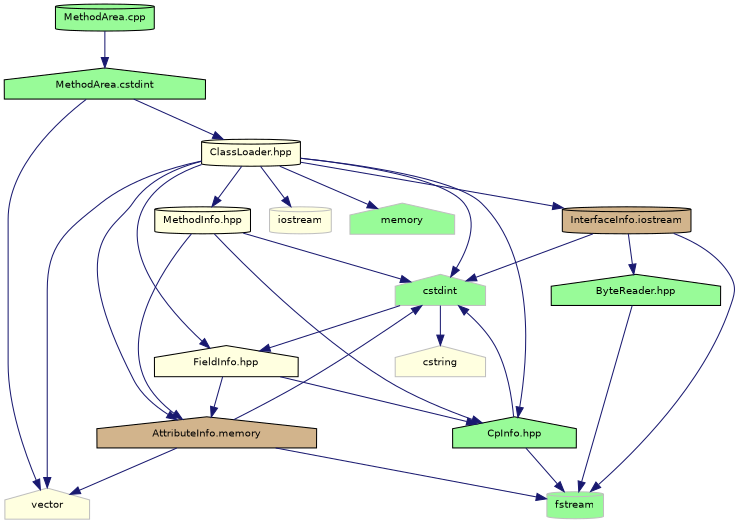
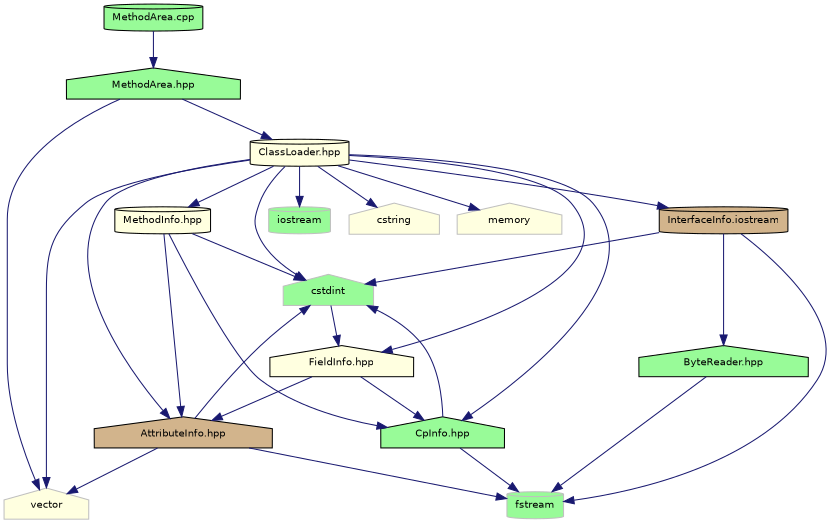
(105, 85) -> (153, 85)
(300, 220) -> (300, 220)
(402, 220) -> (510, 220)
(440, 320) -> (343, 184)
(207, 434) -> (183, 434)
